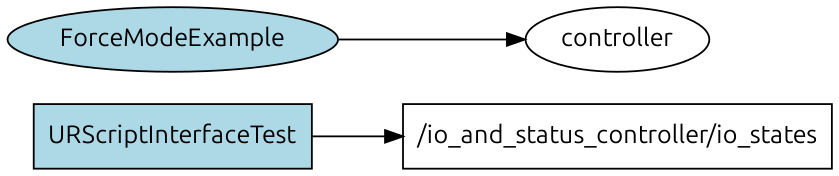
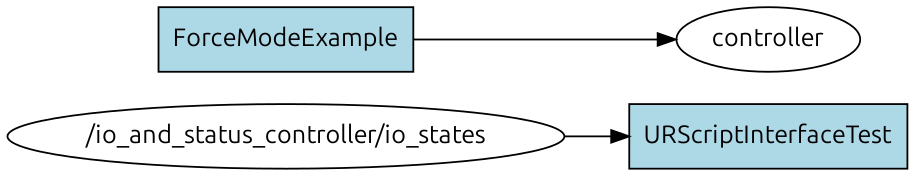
(173, 39) -> (286, 39)
(349, 136) -> (588, 136)
(617, 136) -> (286, 136)
